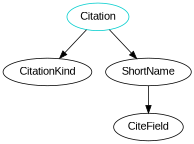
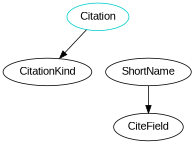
(120, 41) -> none
